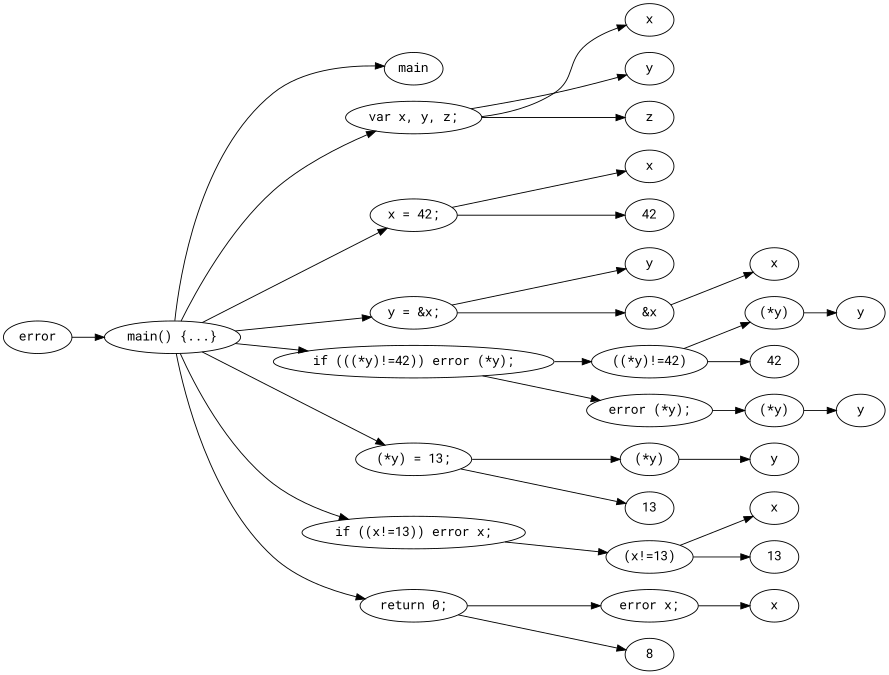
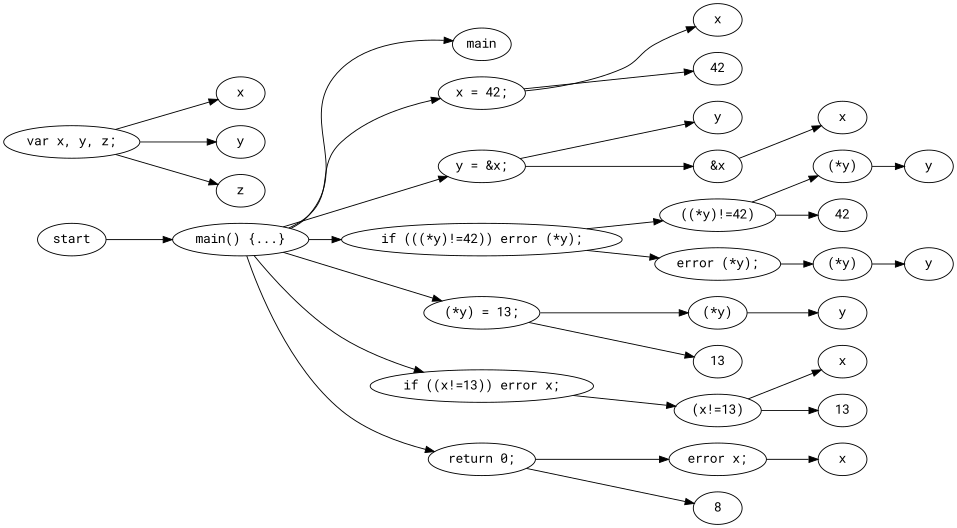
(255, 209) -> none
(38, 337) -> (72, 240)
